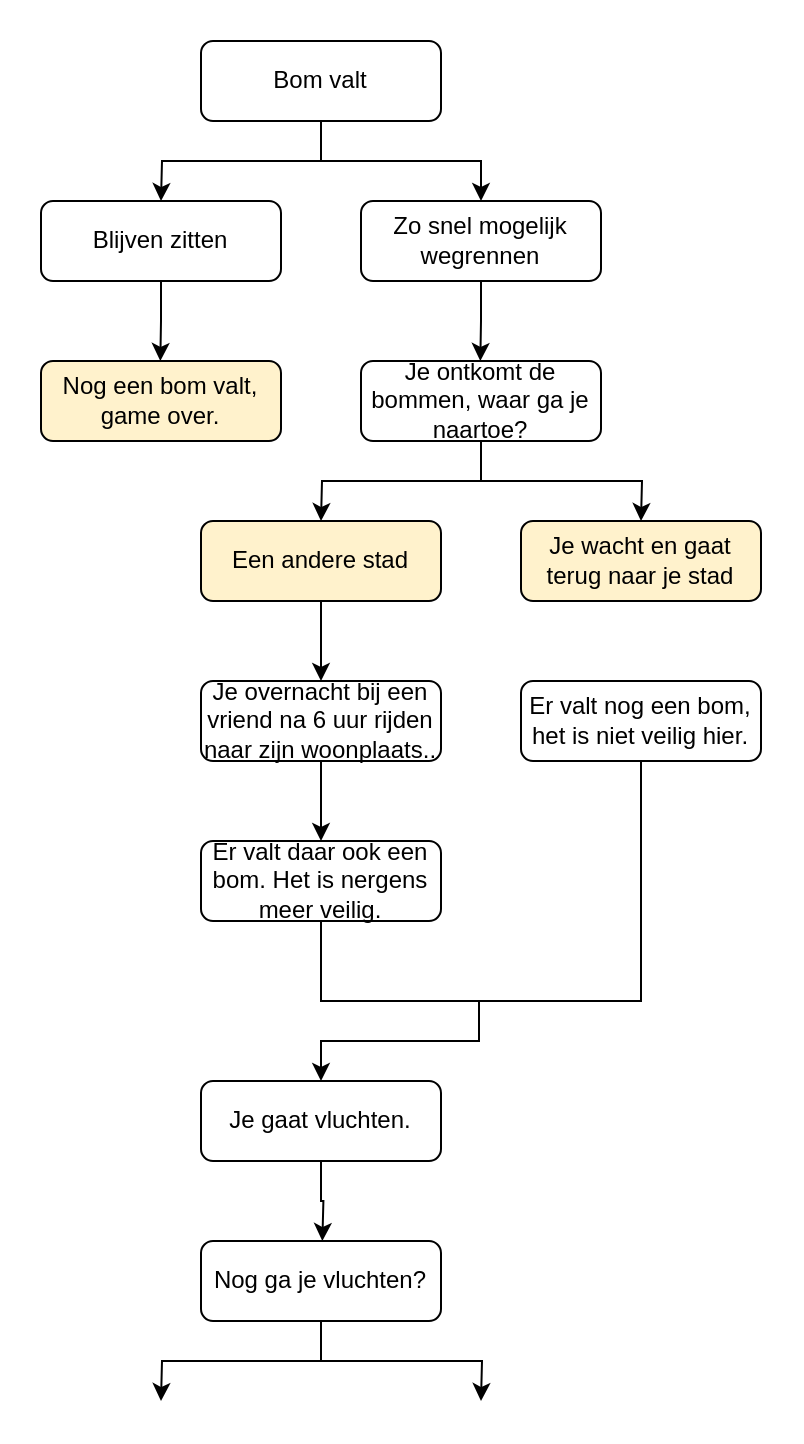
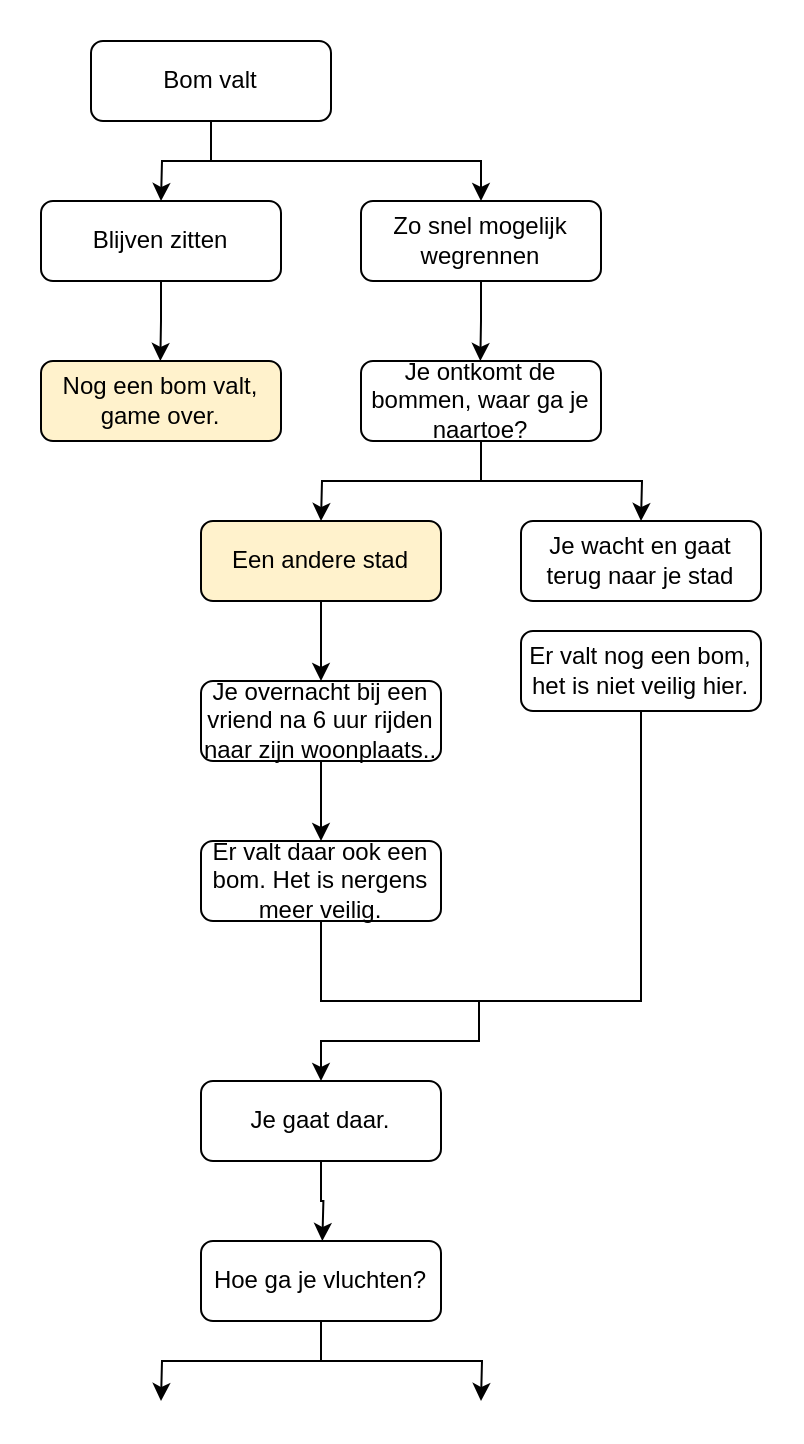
(321, 81) -> (211, 81)
(641, 561) -> (641, 561)
(641, 721) -> (641, 671)
(321, 1121) -> (321, 1121)
(321, 1281) -> (321, 1281)
